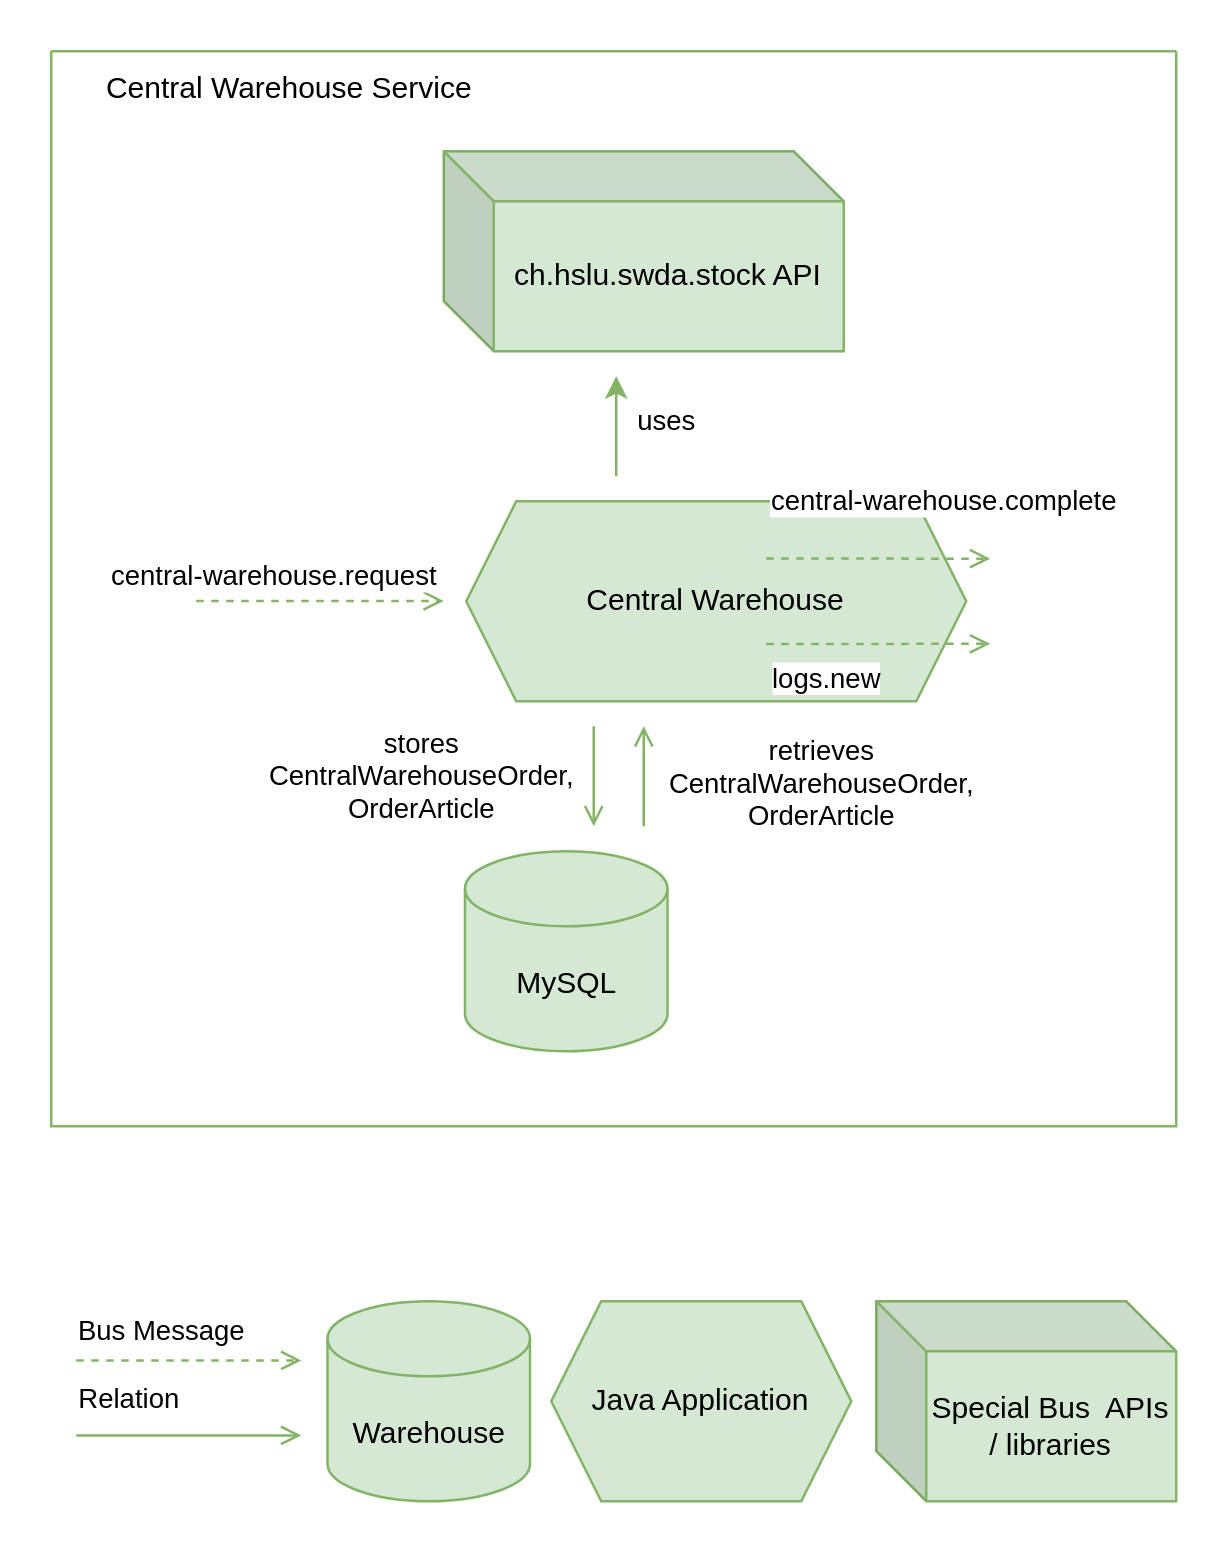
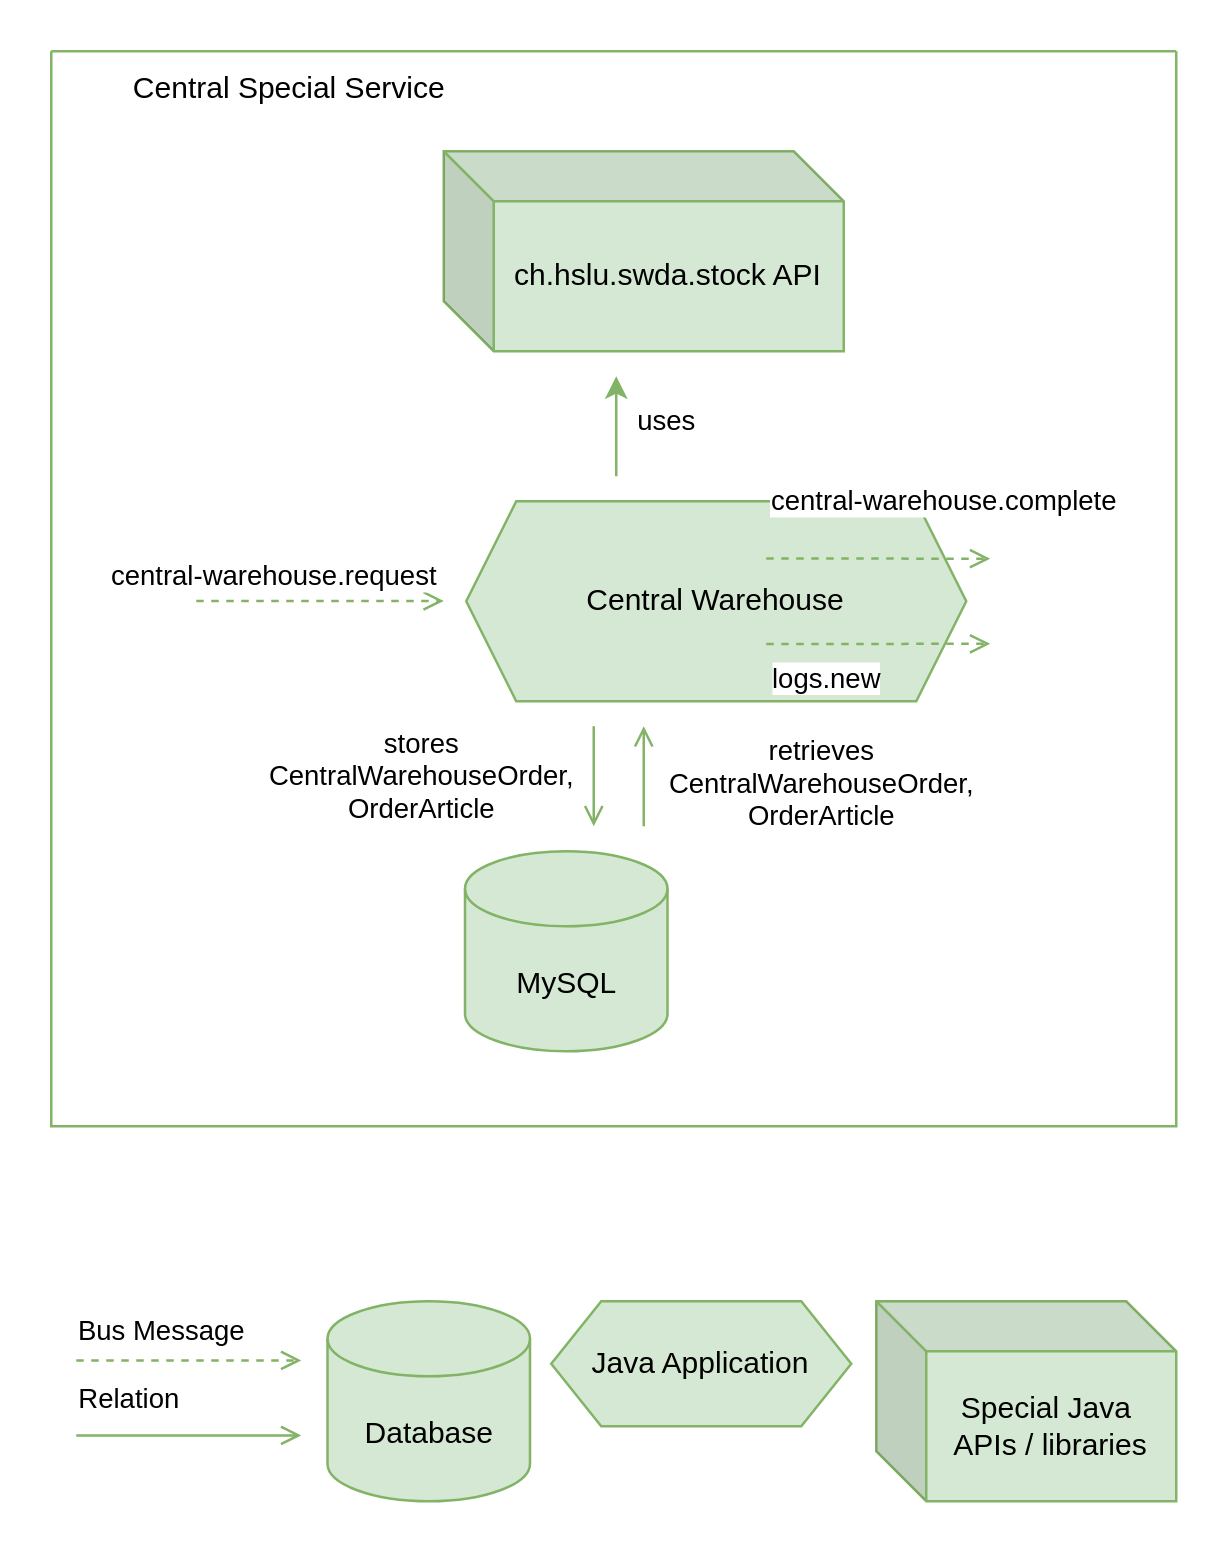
(290, 89) -> (290, 89)
(701, 1401) -> (701, 1364)
(1051, 1426) -> (1051, 1426)
(430, 1434) -> (430, 1434)
